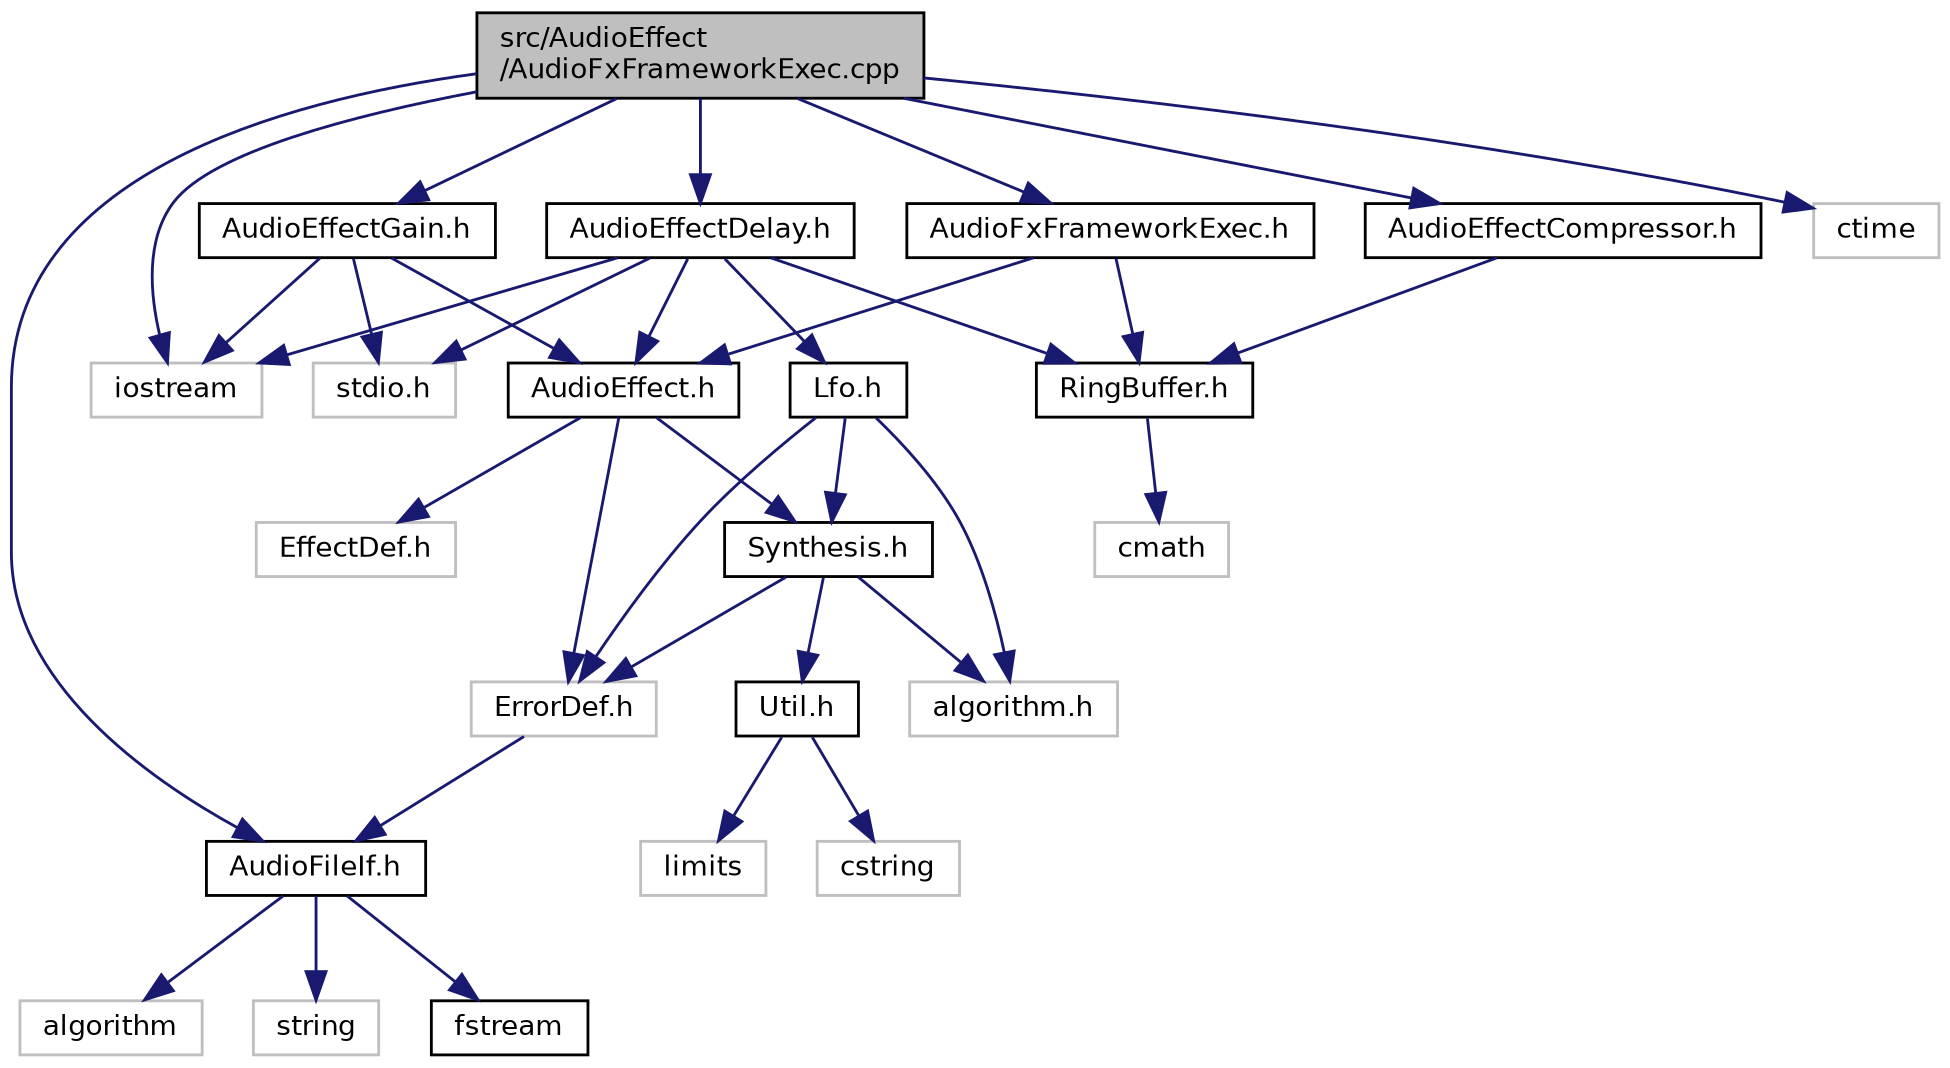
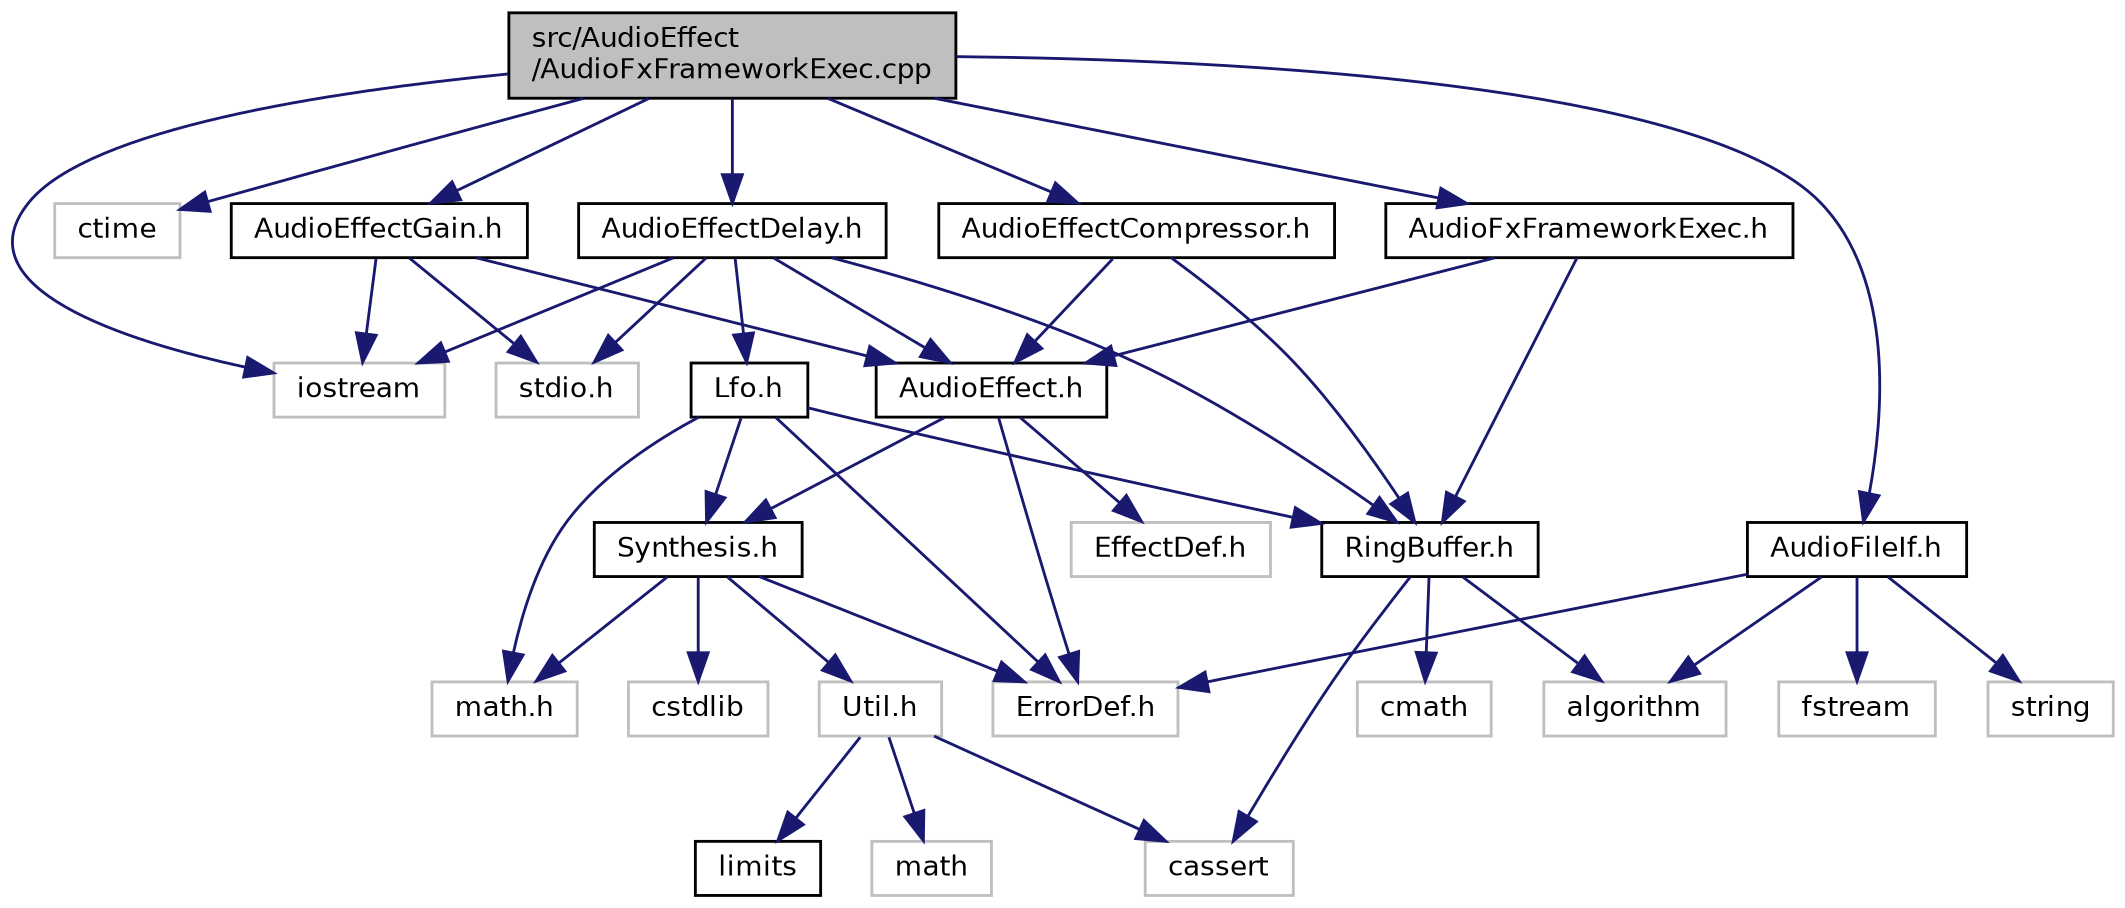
none -> (1074, 300)
none -> (1038, 461)
none -> (1500, 605)
none -> (698, 709)
(797, 709) -> (880, 709)
(1014, 709) -> (505, 709)
(452, 781) -> (1477, 628)
(703, 868) -> (758, 868)
(888, 868) -> (932, 868)
none -> (1219, 868)
(510, 1028) -> (1857, 709)
